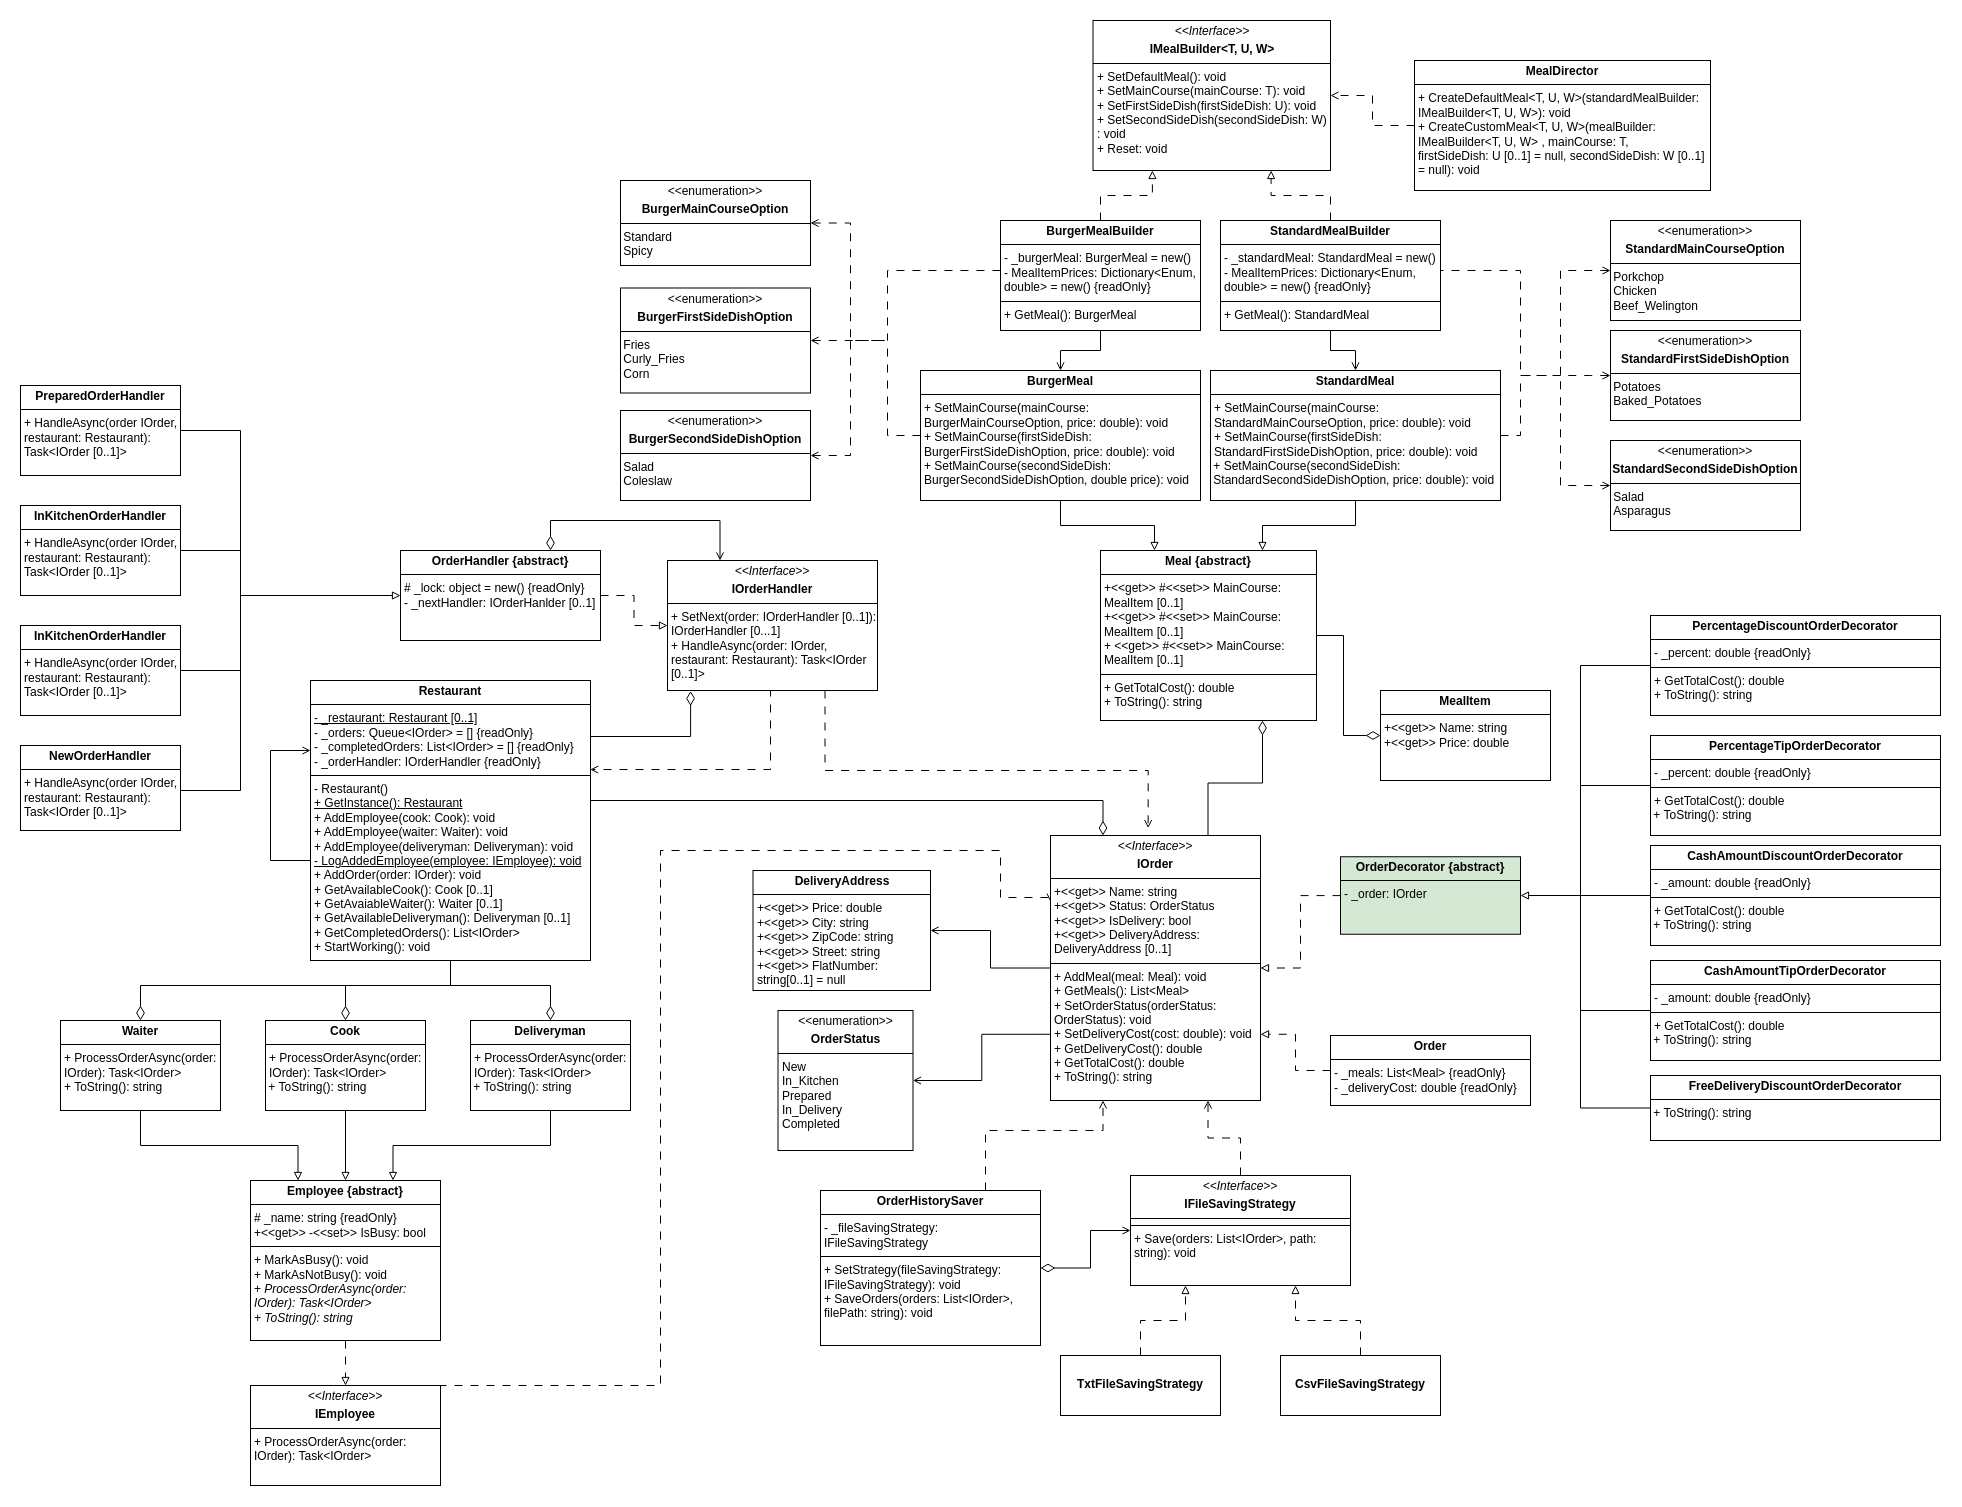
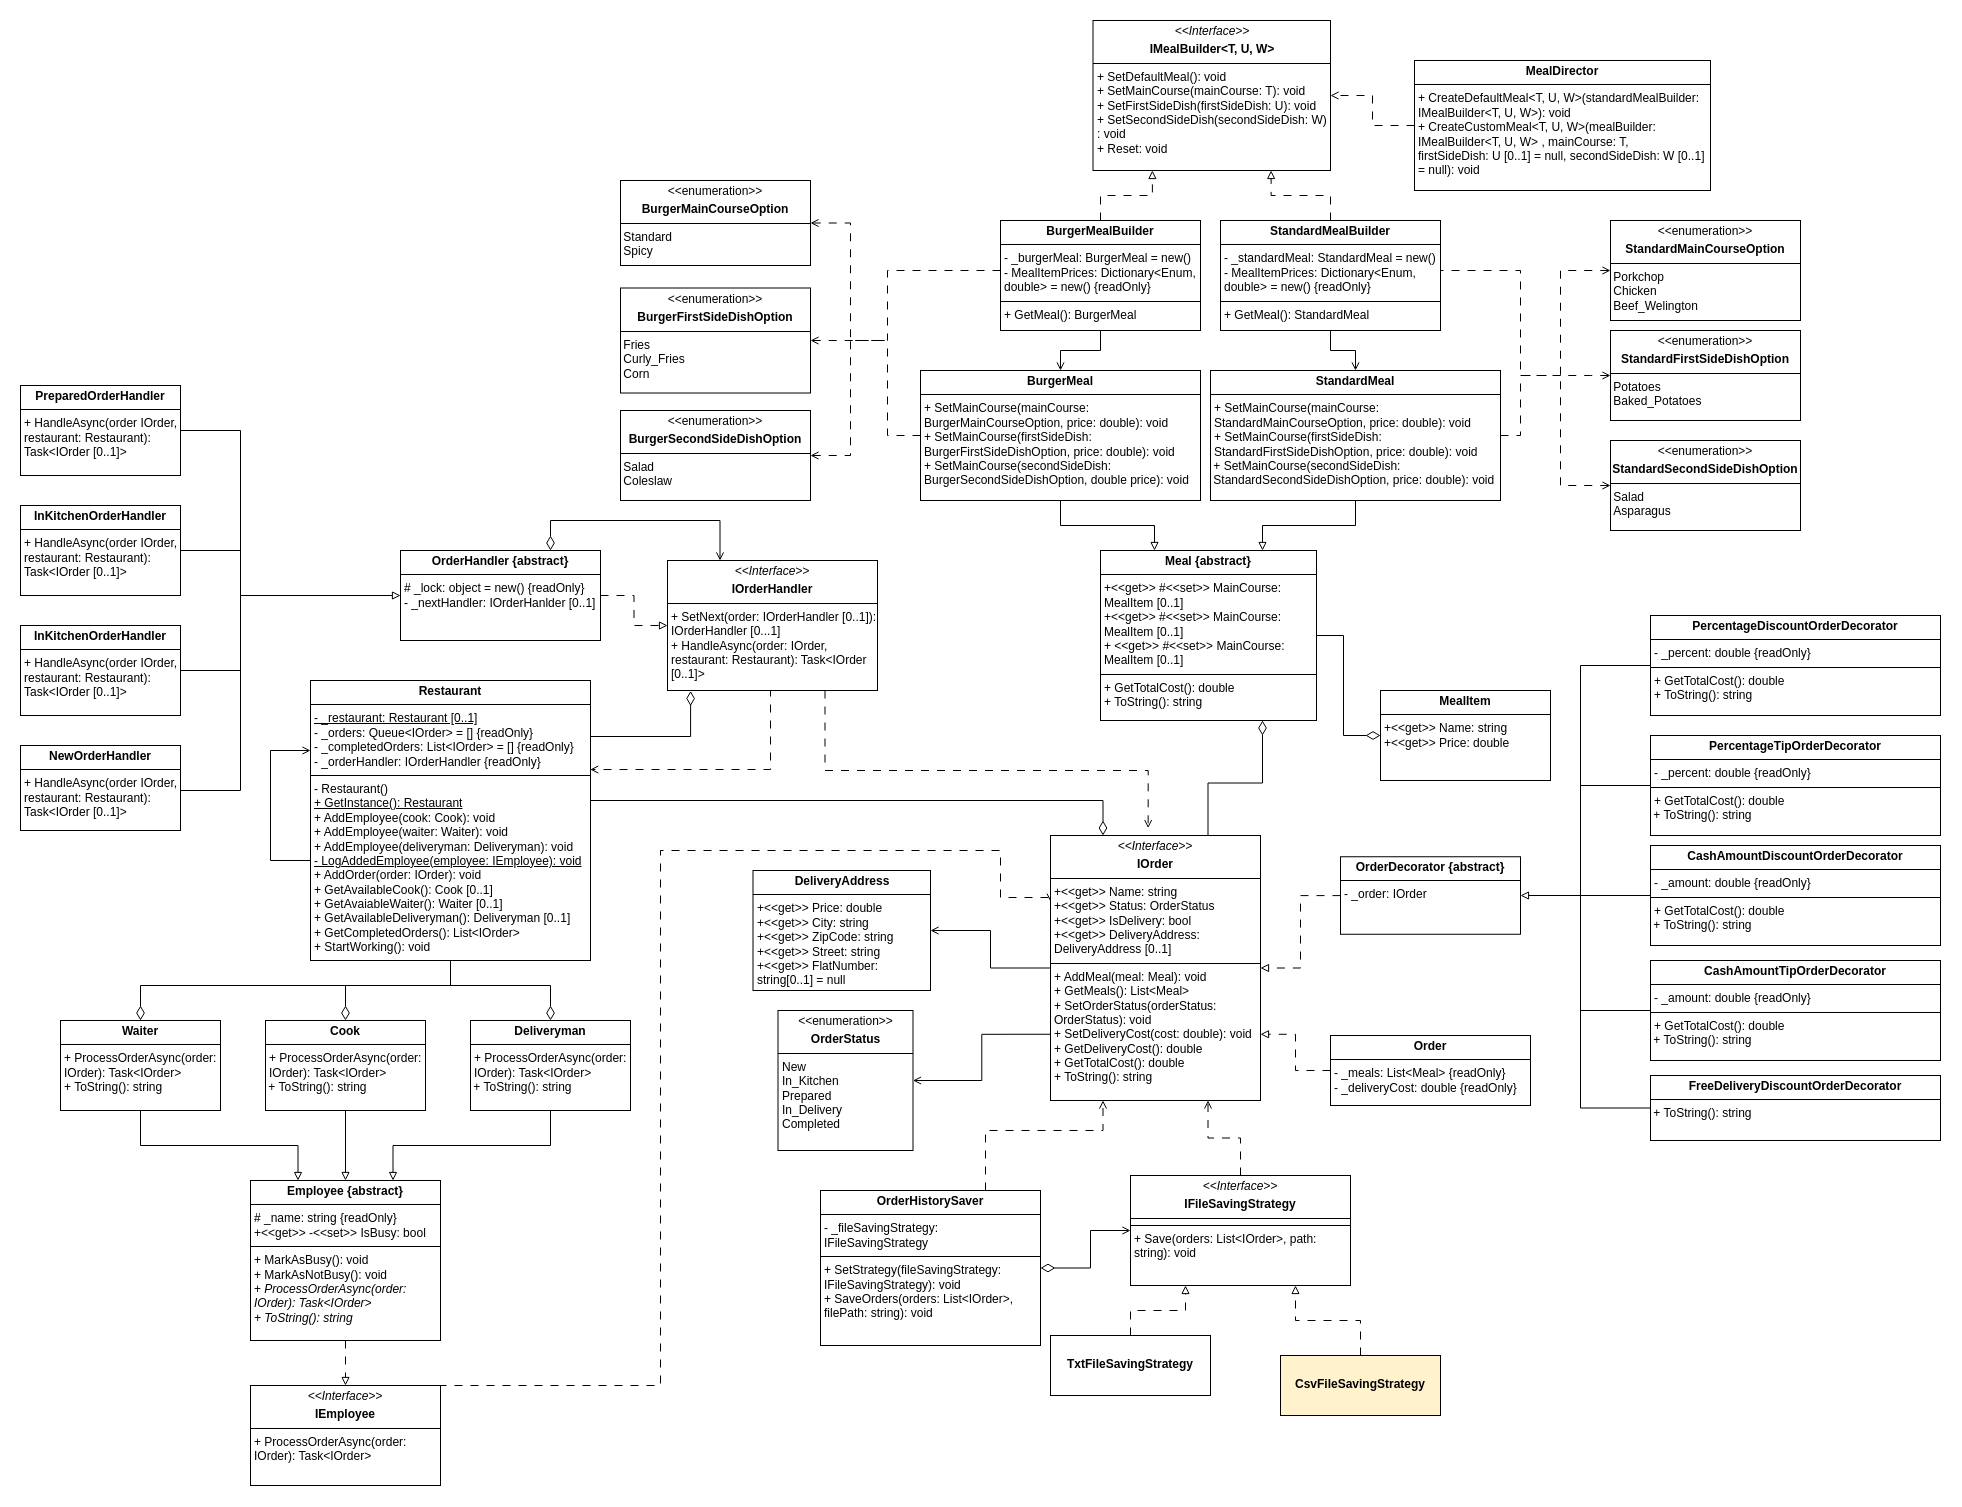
(1431, 896) -> (1431, 896)
(1141, 1386) -> (1131, 1366)
(1361, 1386) -> (1361, 1386)
